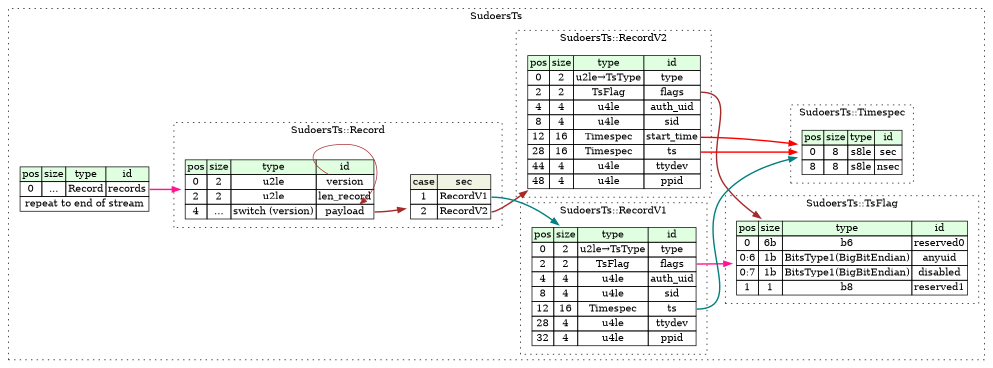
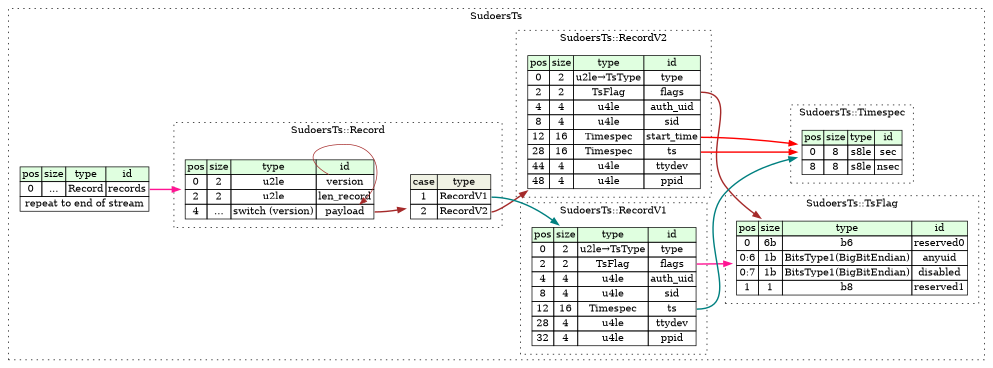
(464, 182) -> (464, 182)
